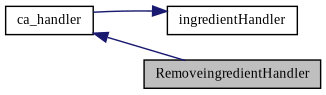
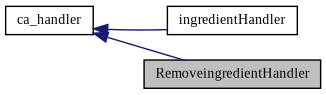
(123, 11) -> (137, 30)
